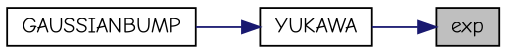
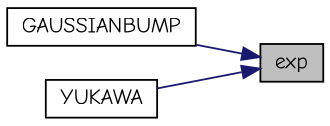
(219, 27) -> (219, 49)
